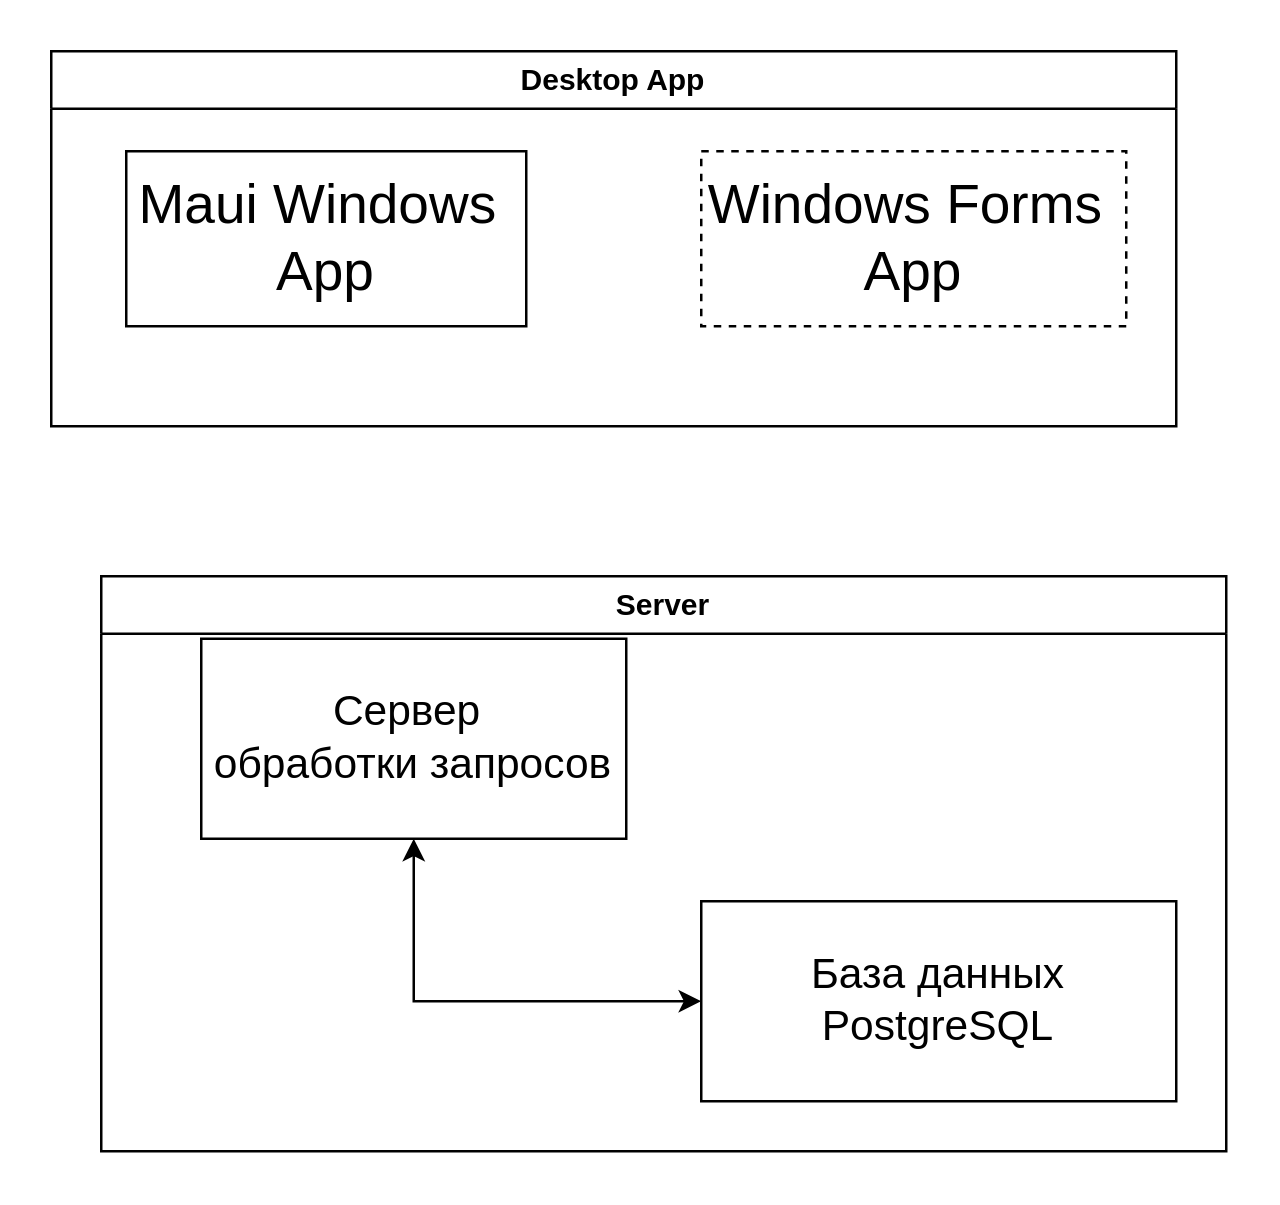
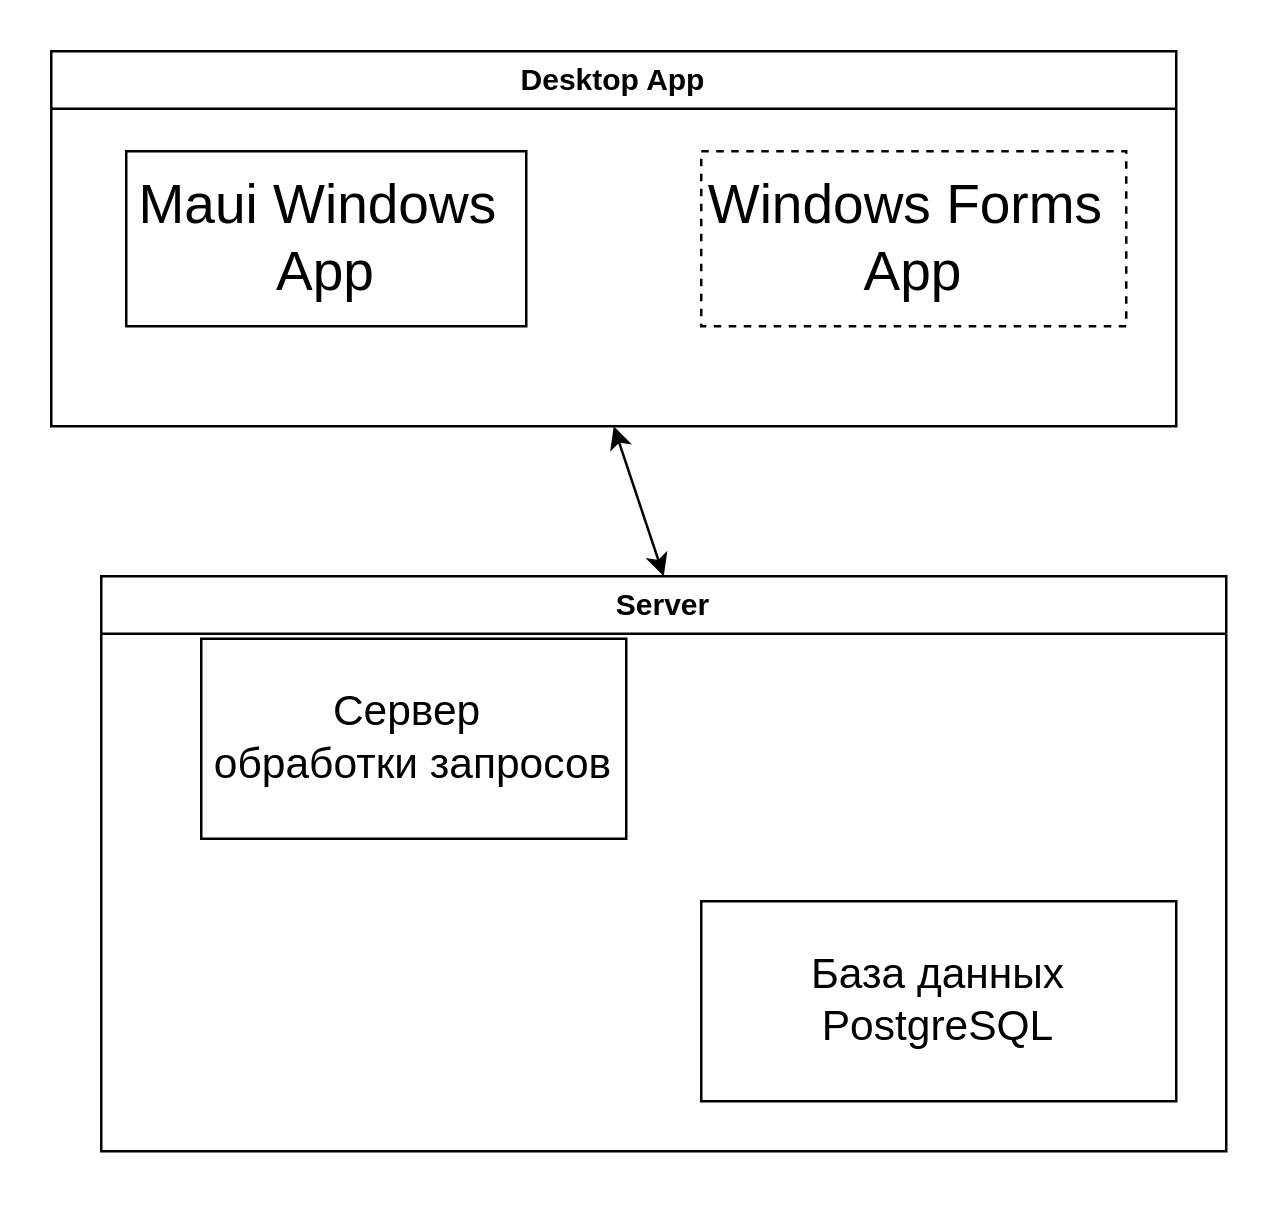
none -> (639, 501)
(477, 1001) -> none
